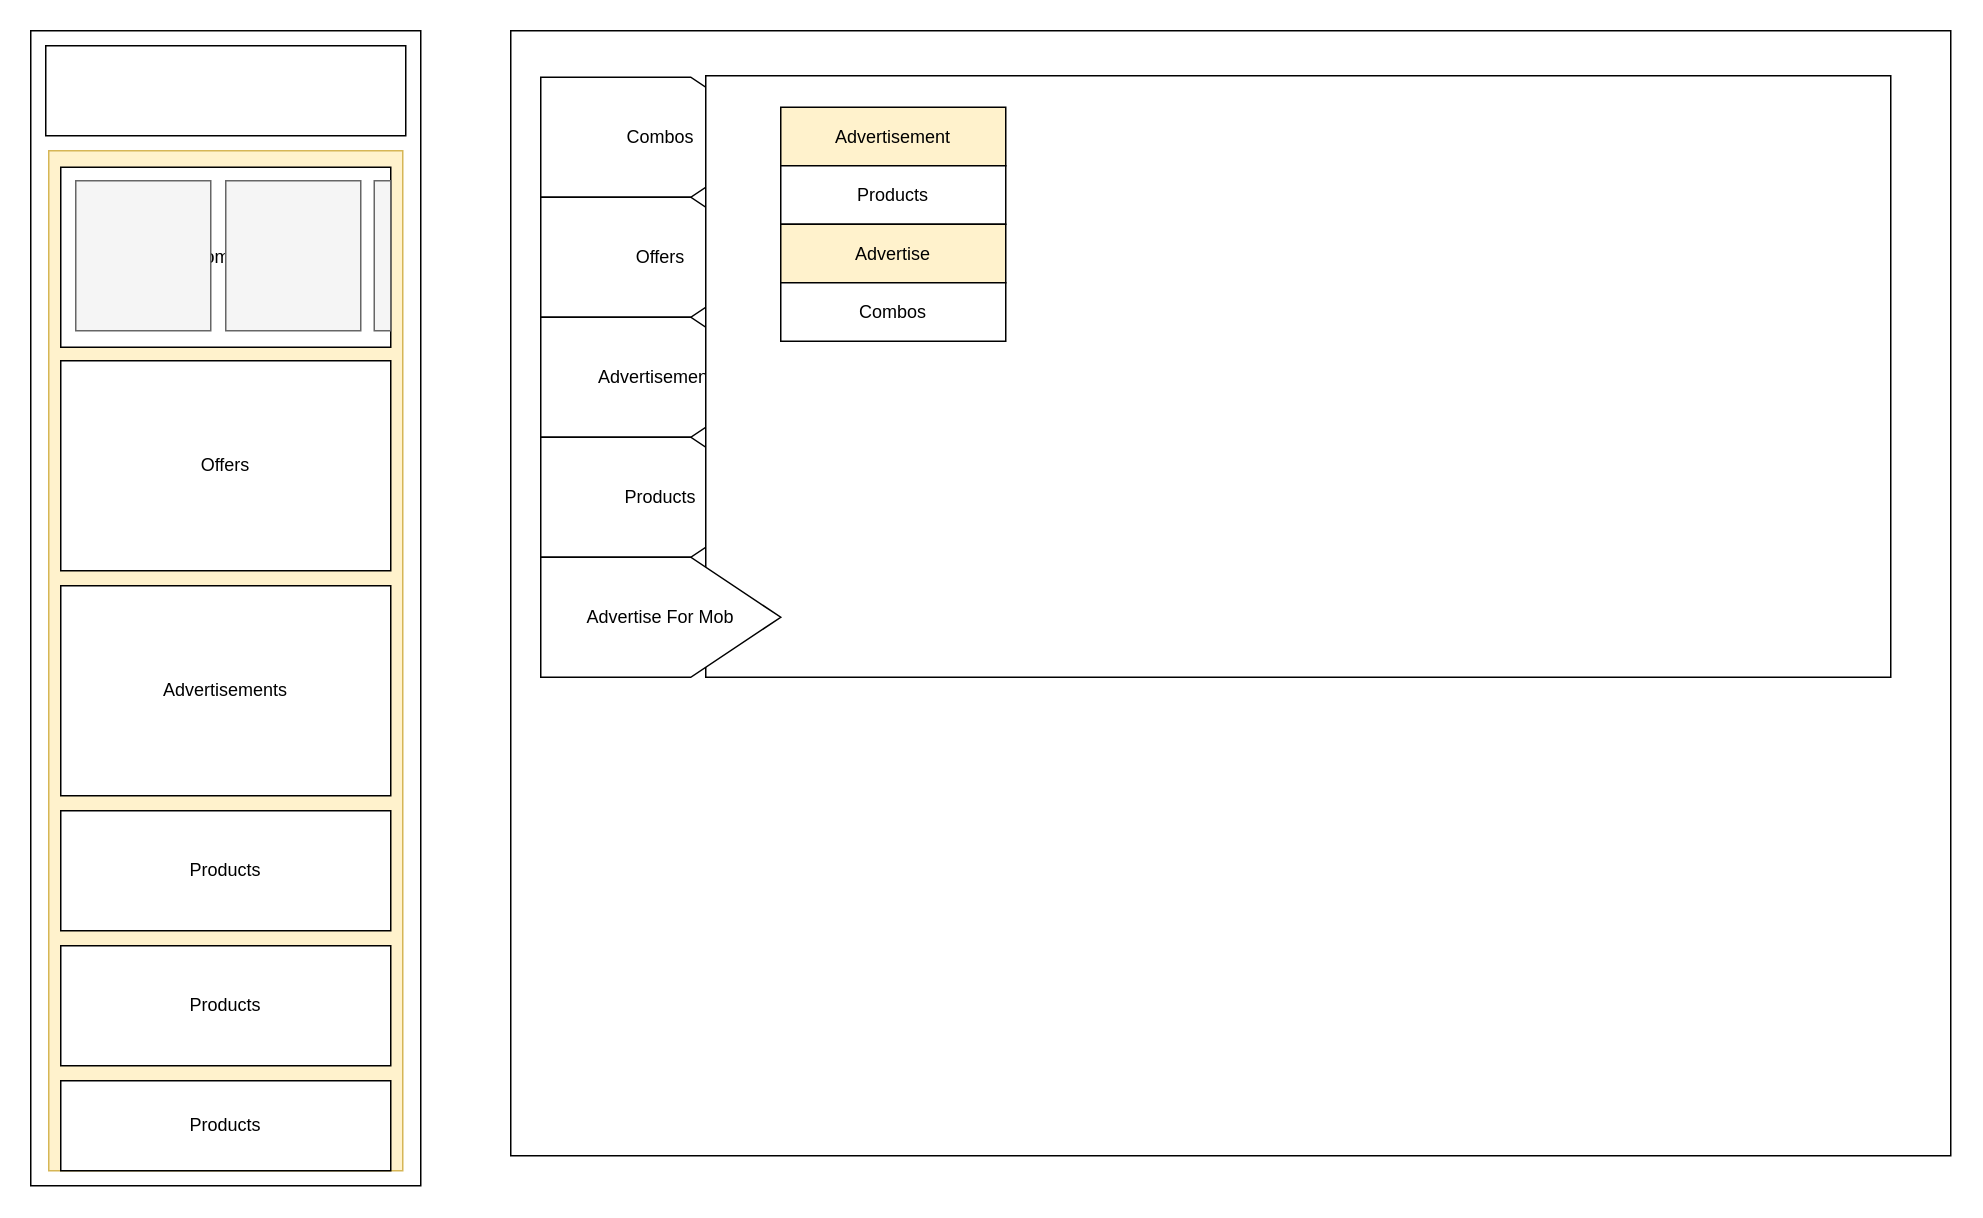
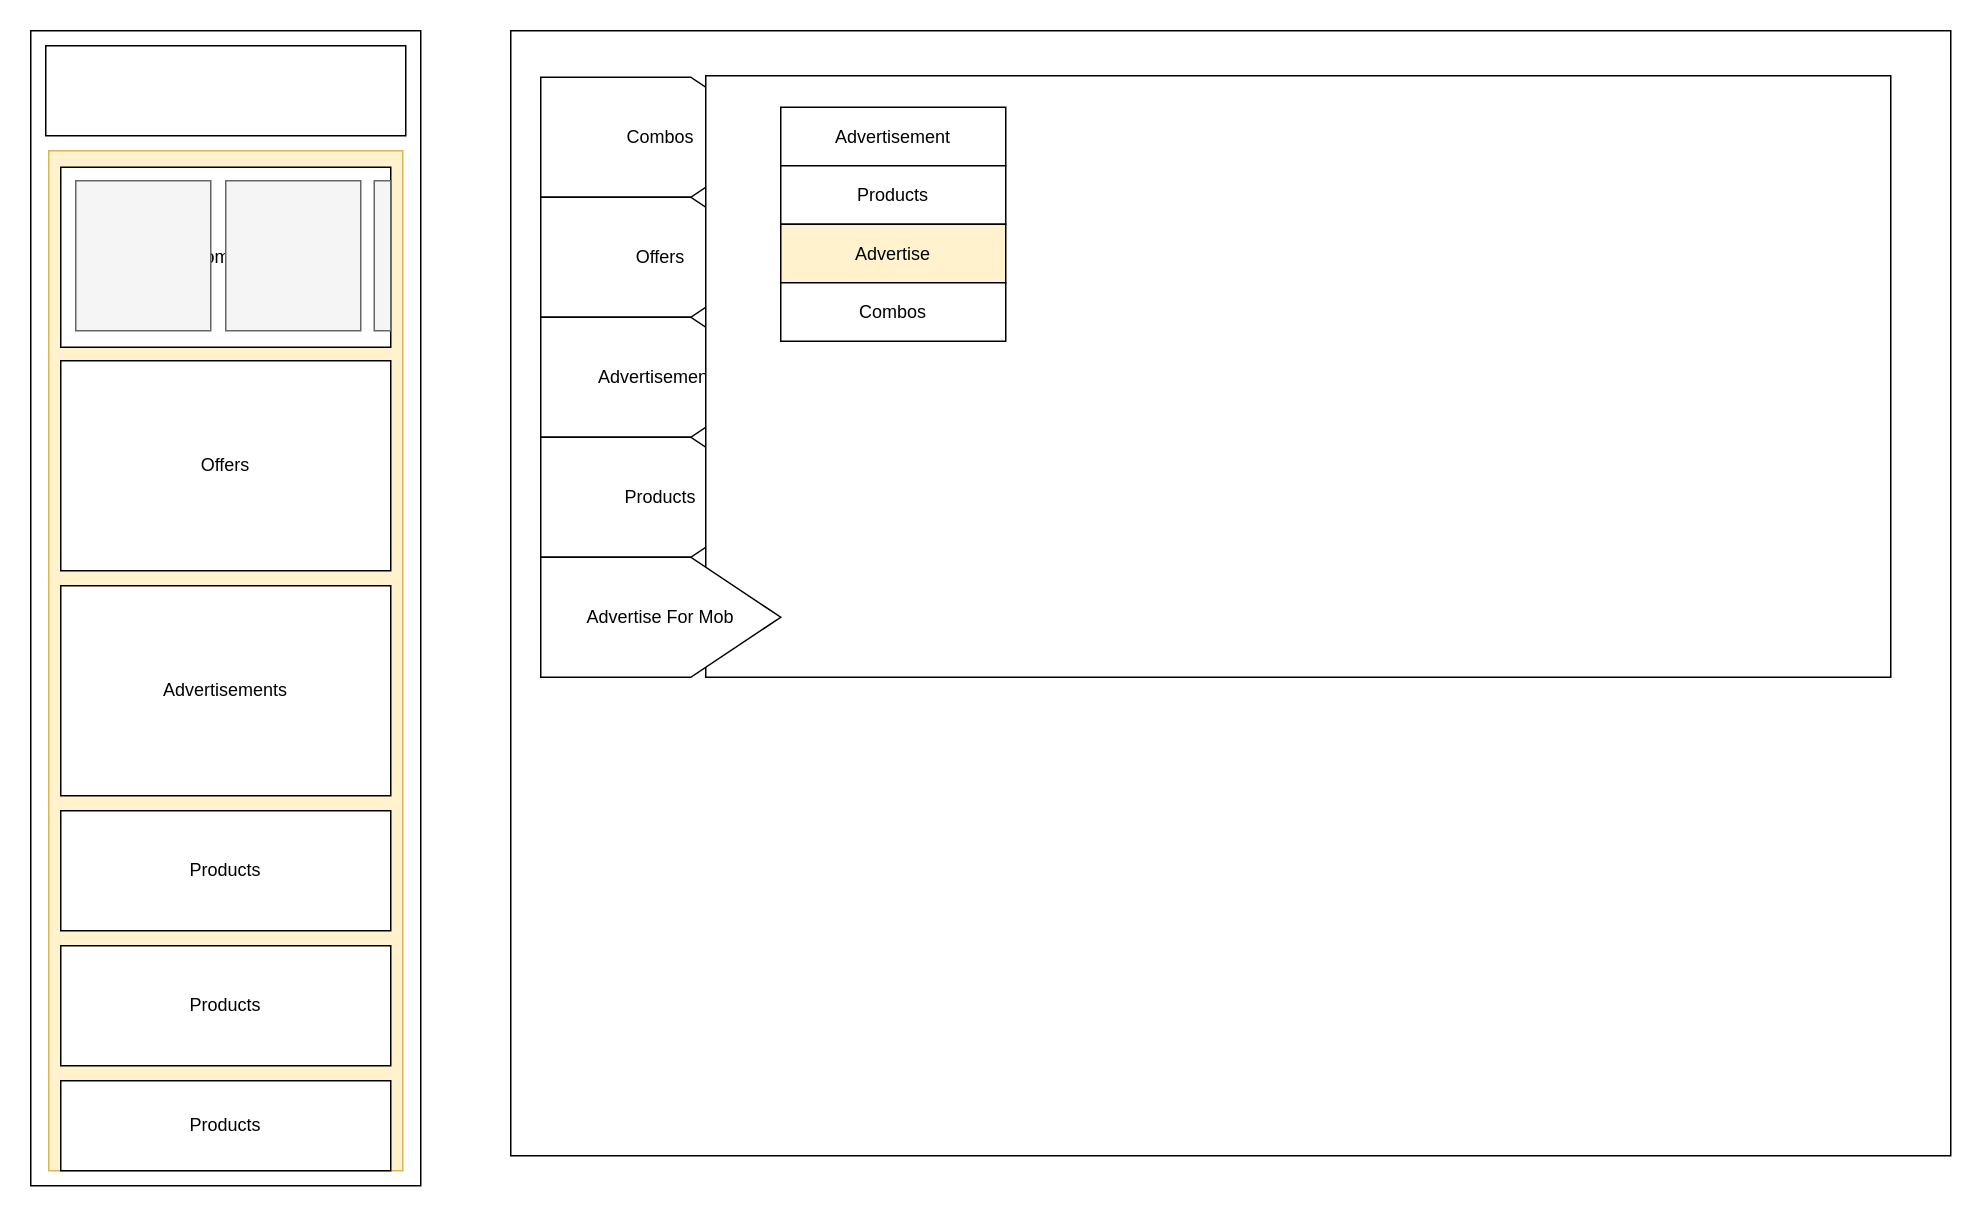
(893, 137) -> (893, 137)
